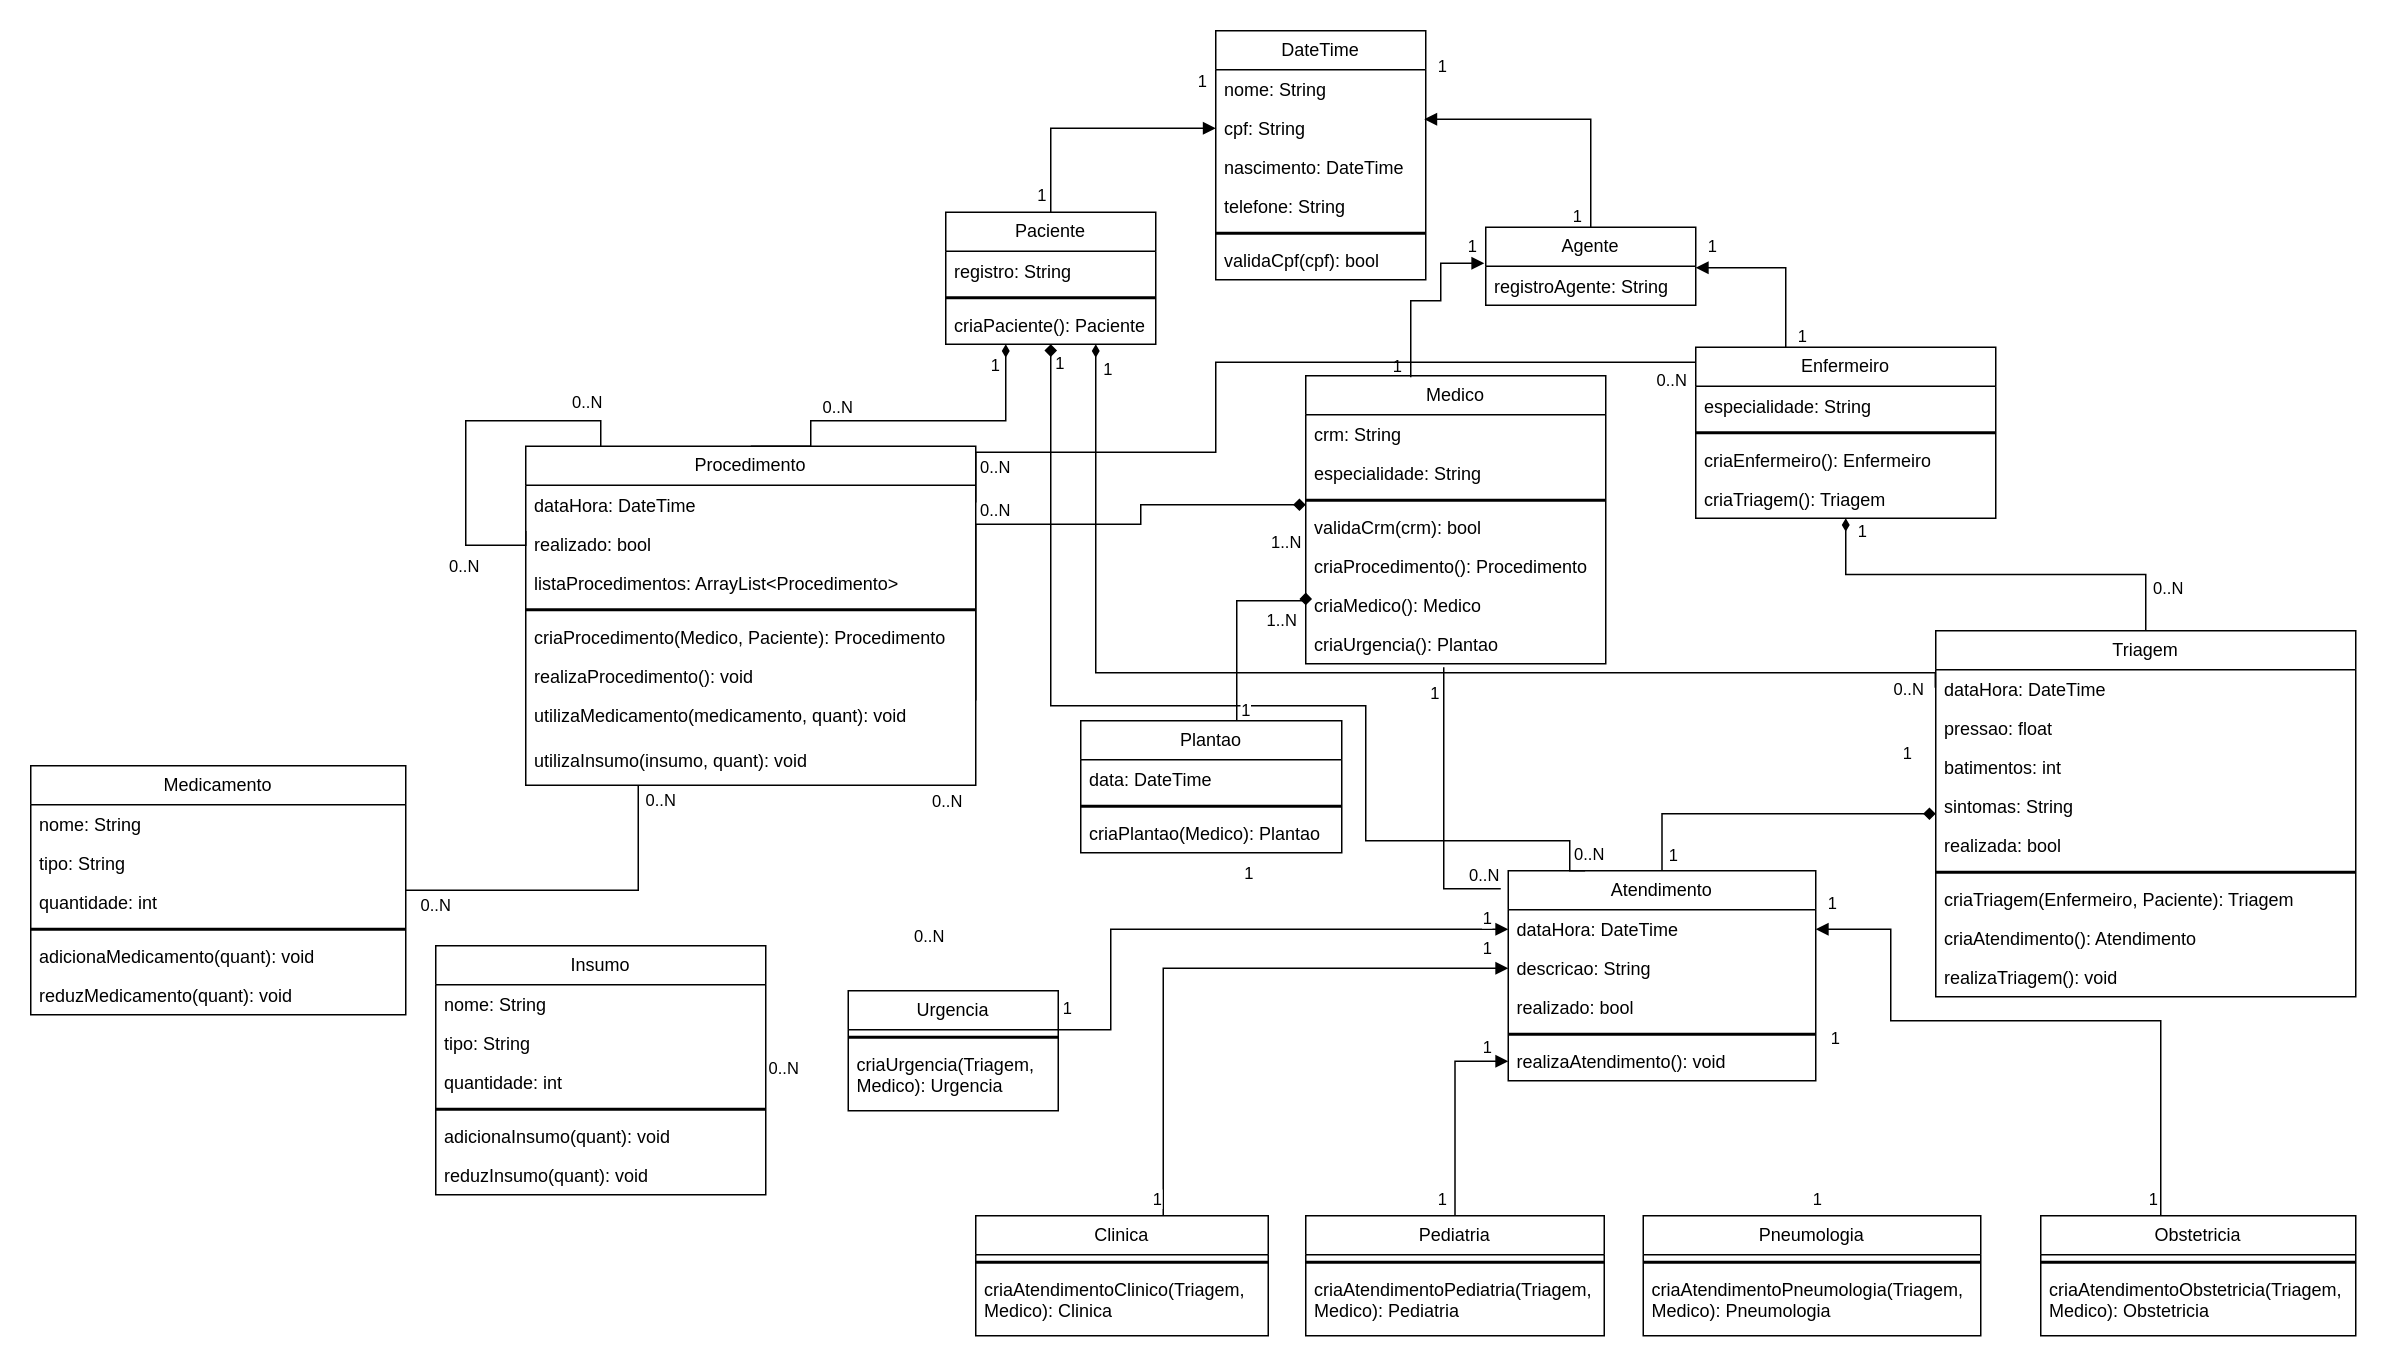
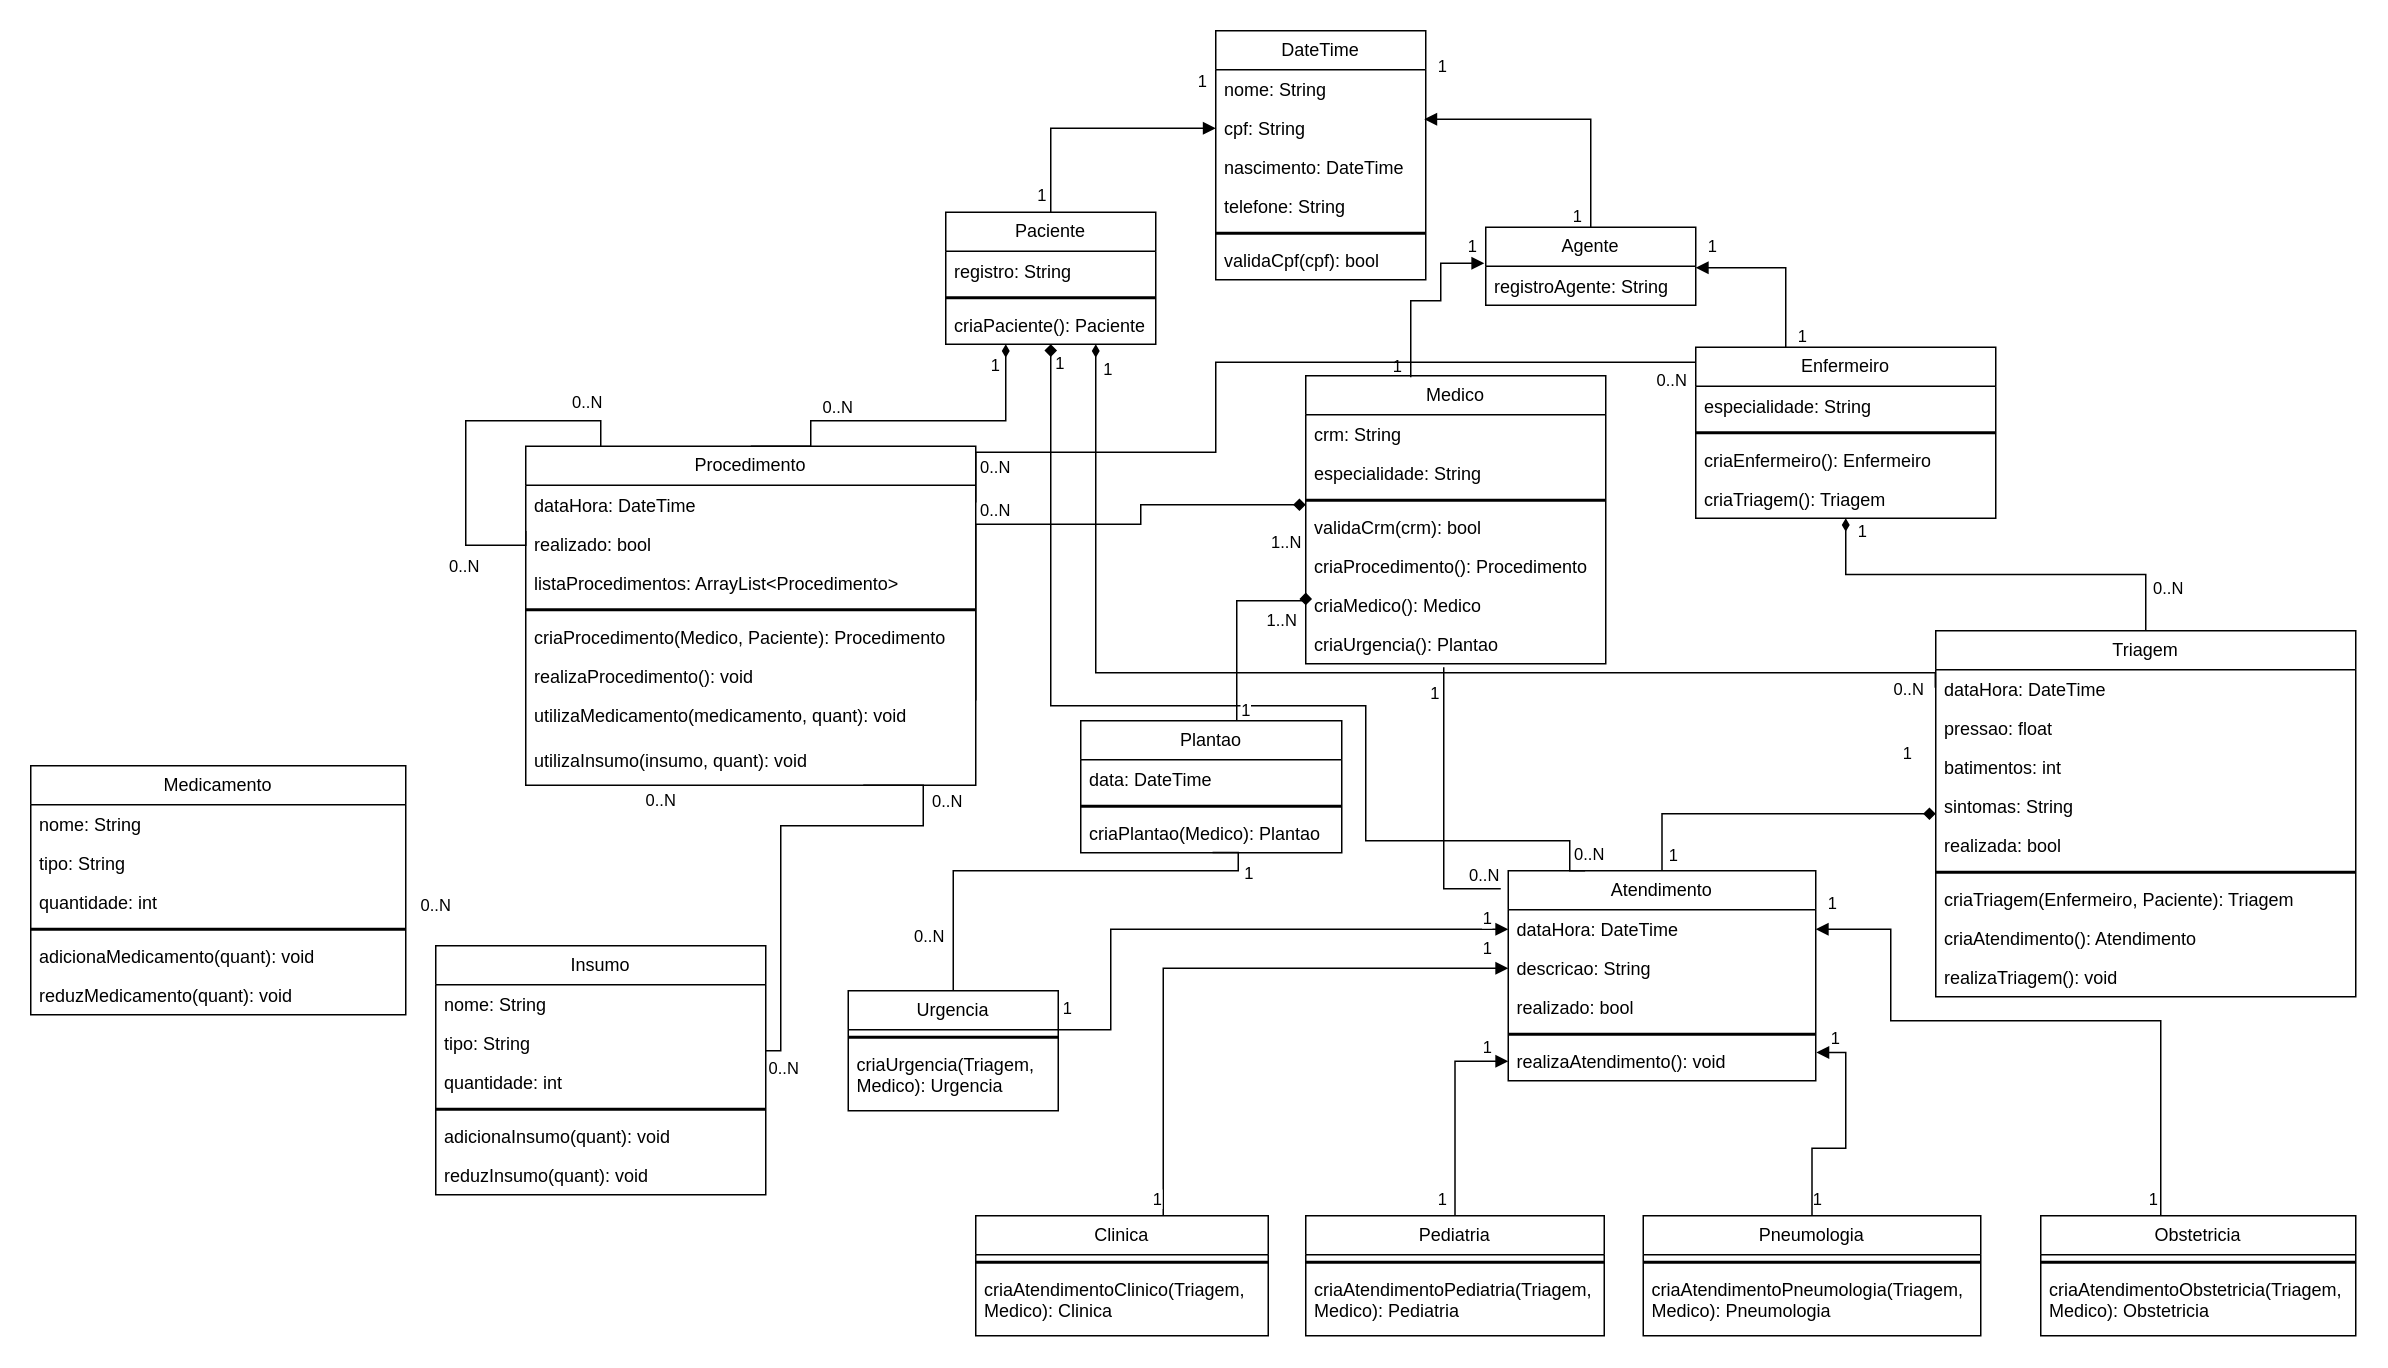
none -> (781, 854)
none -> (1047, 871)
(574, 890) -> none
none -> (1846, 1141)
